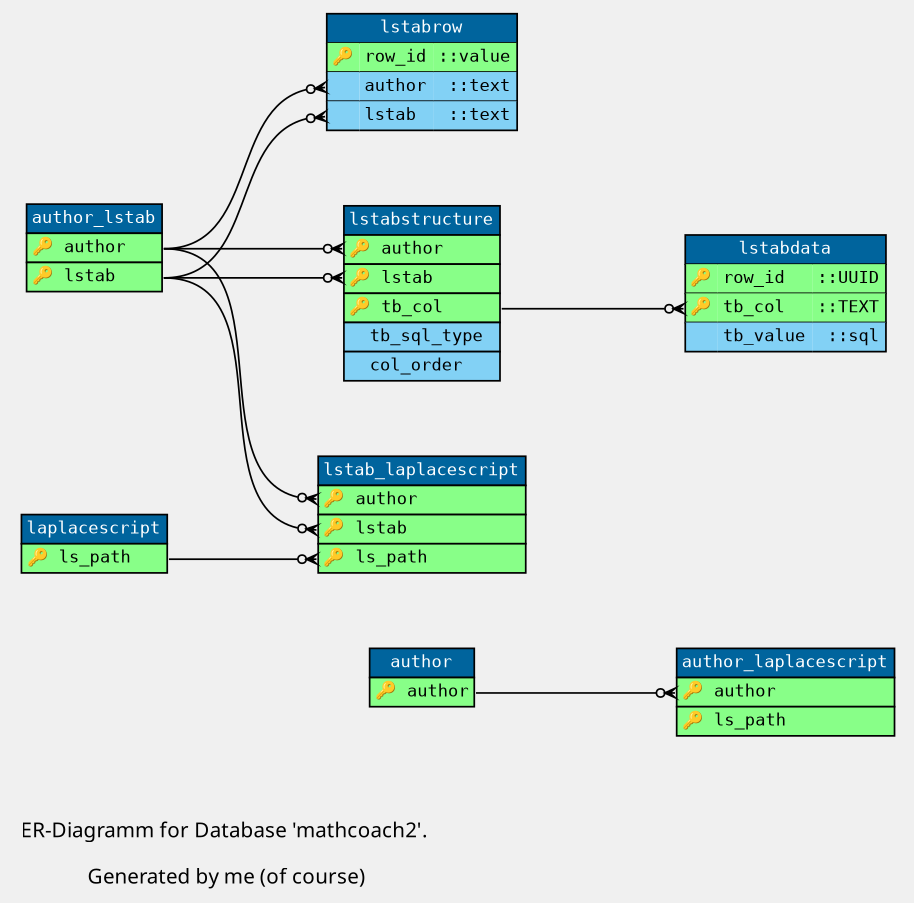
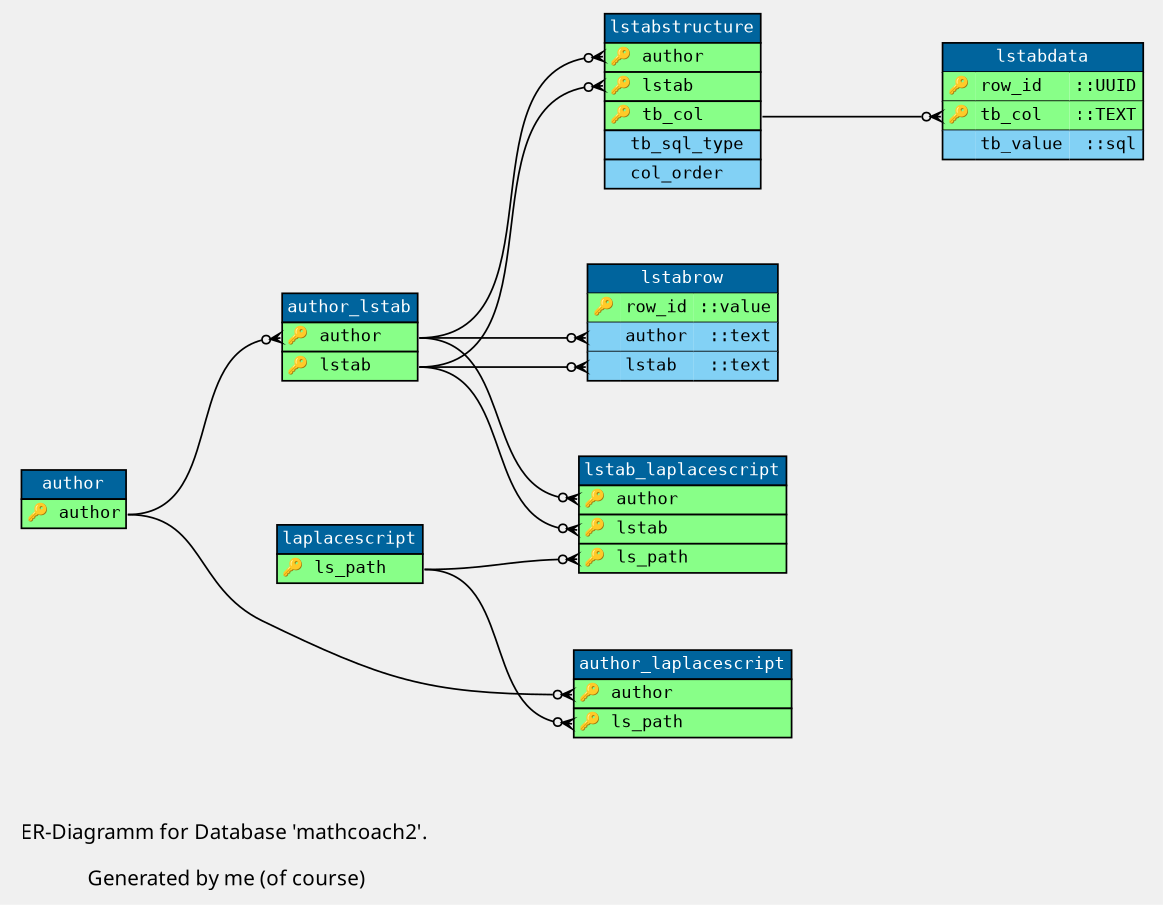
none -> (202, 435)
none -> (495, 638)
